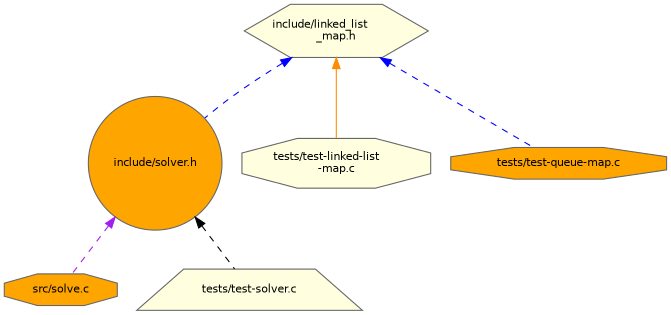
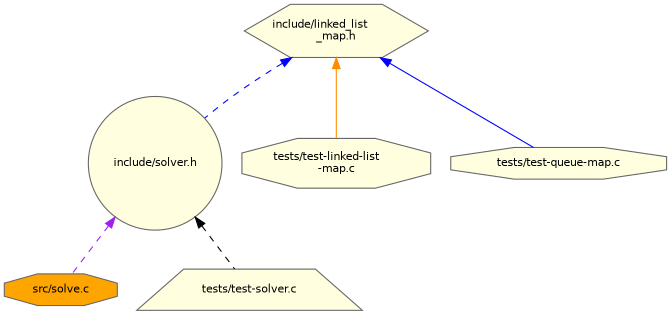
(462, 105) -> (462, 105)
(155, 163) -> (155, 163)
(559, 163) -> (559, 163)
